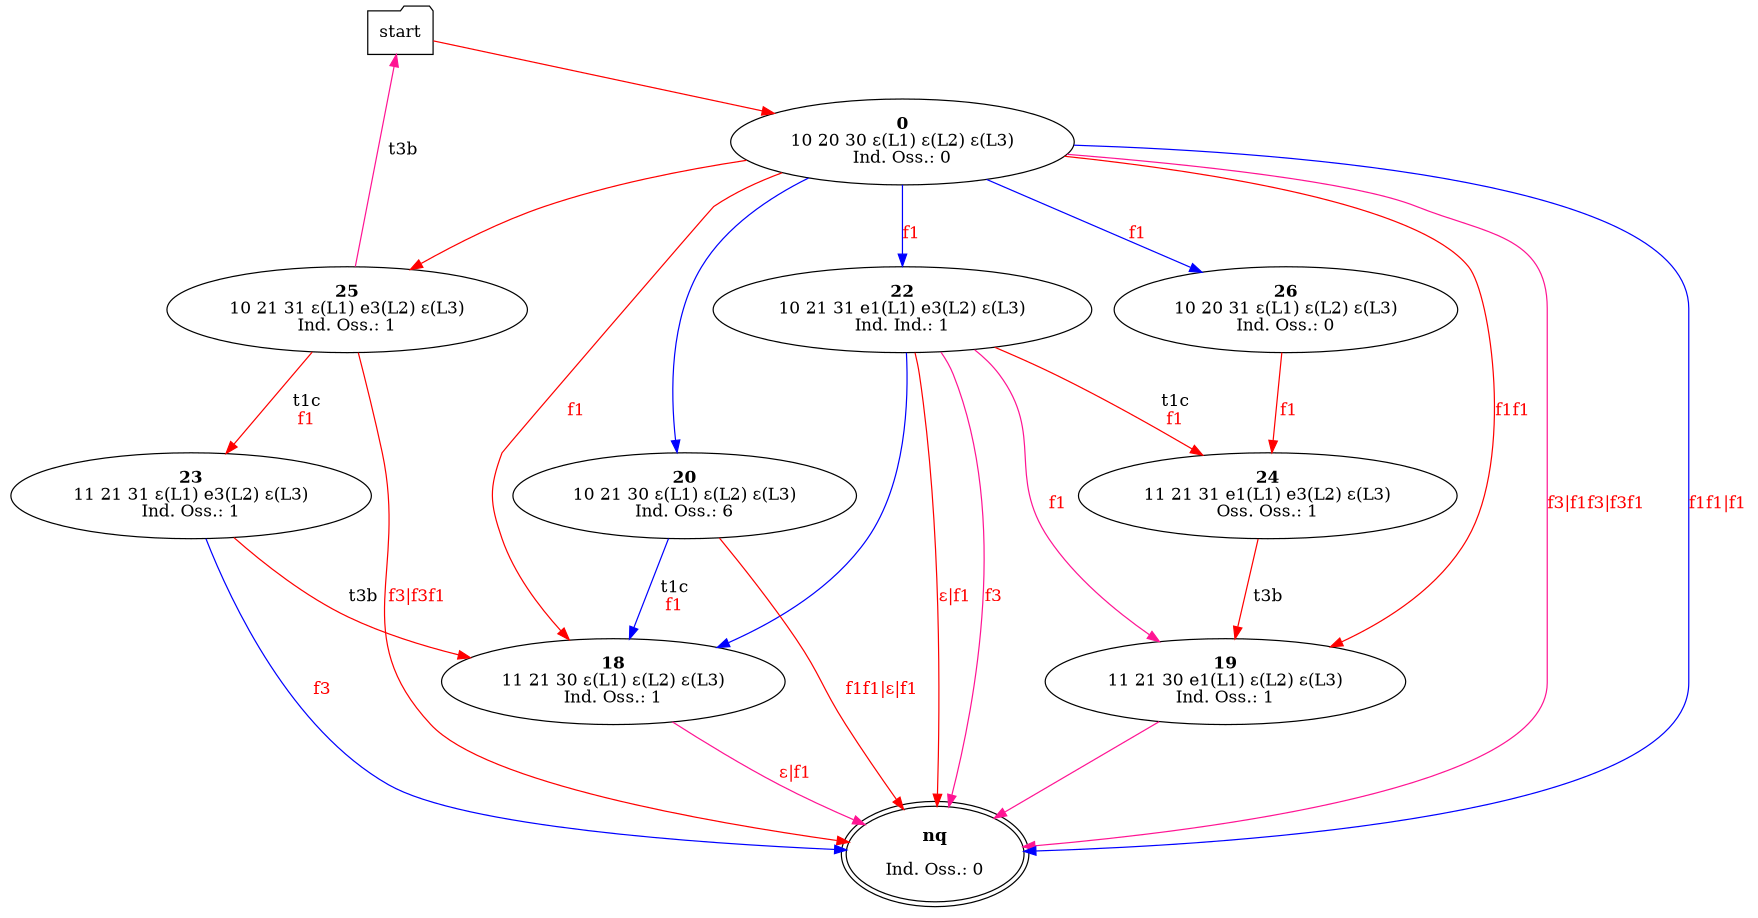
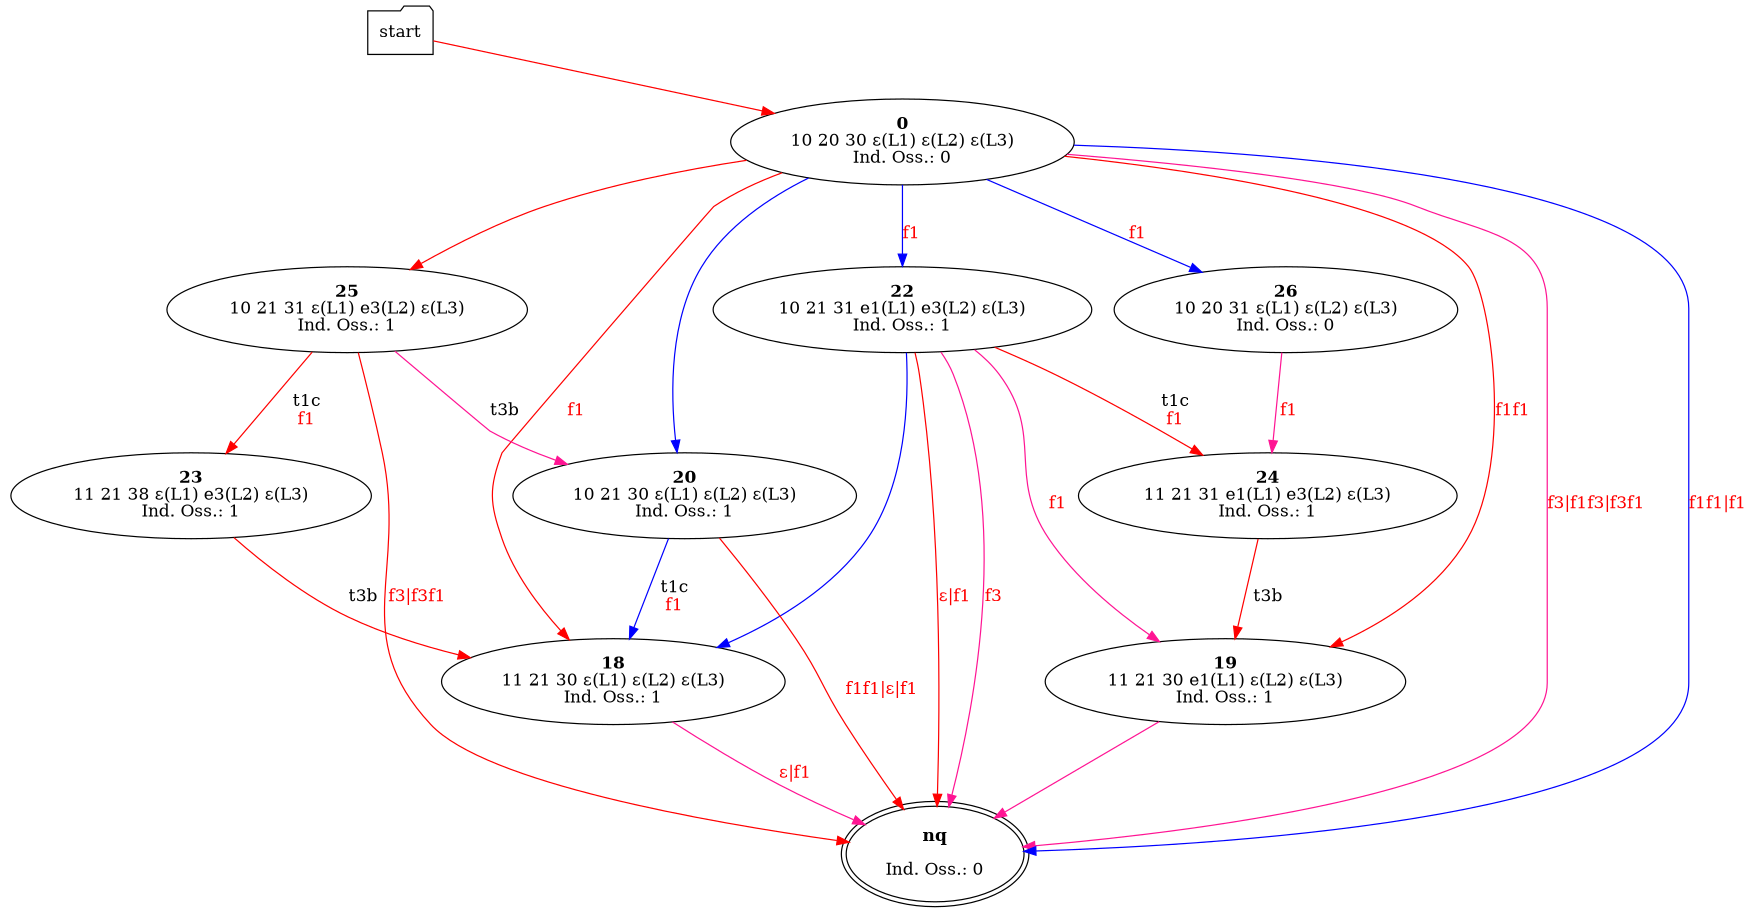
(375, 166) -> (470, 414)
(902, 325) -> (902, 325)
(1277, 397) -> (1277, 397)
(191, 495) -> (191, 495)
(685, 511) -> (685, 511)
(1268, 511) -> (1268, 511)
(455, 808) -> none
